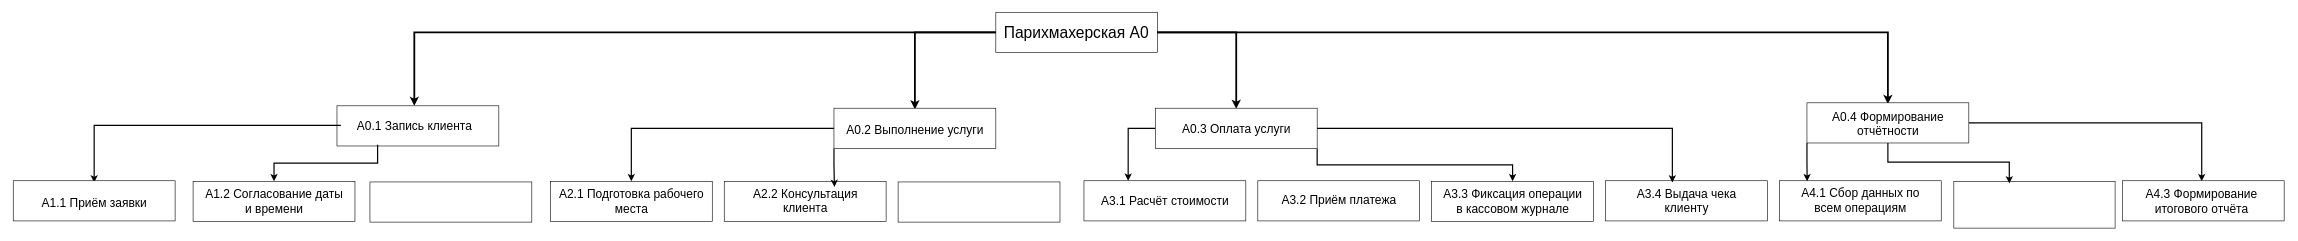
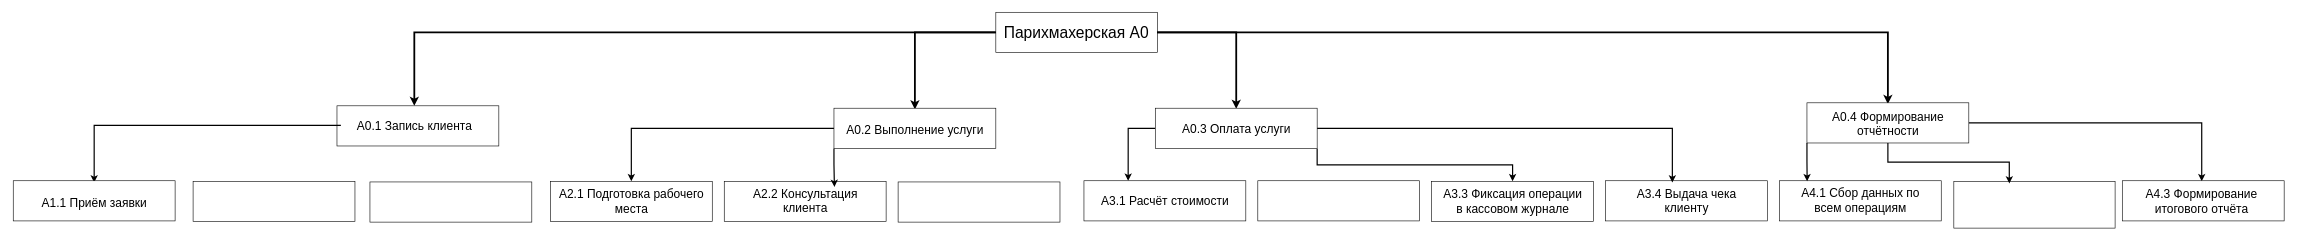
(328, 163) -> none
(1339, 200) -> none
(273, 201) -> none
